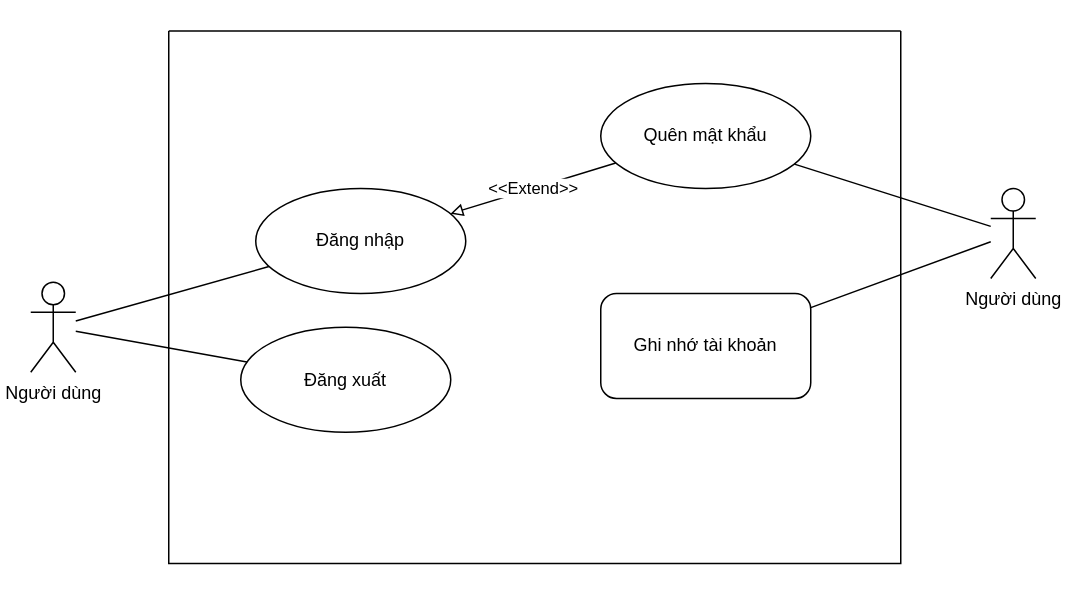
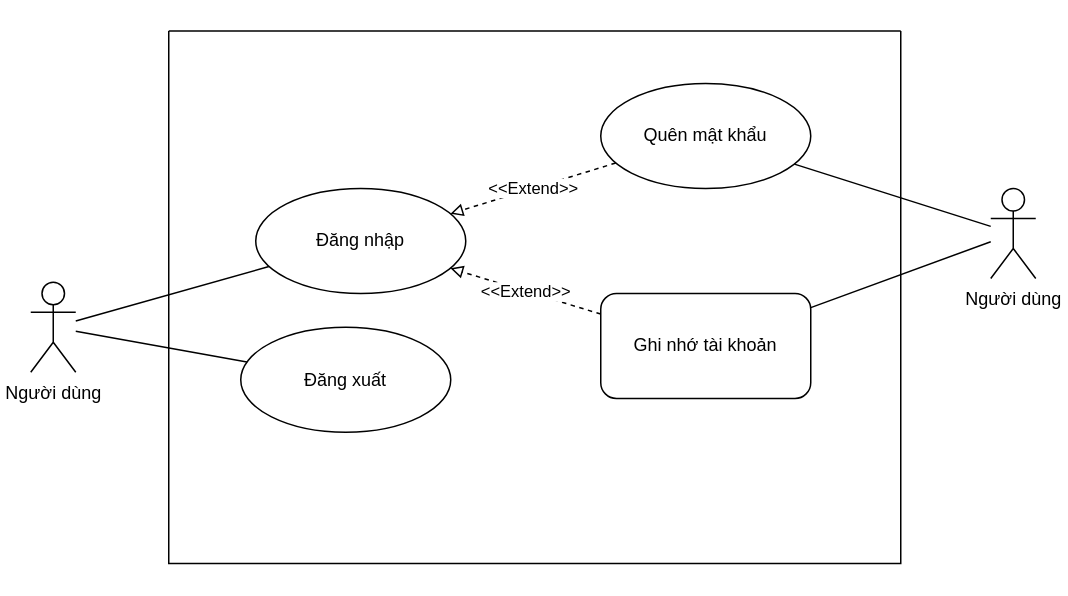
(588, 171) -> (588, 171)
none -> (506, 285)
